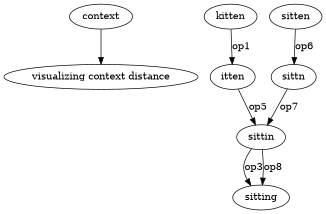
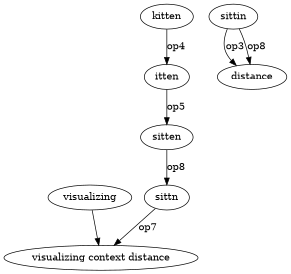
(101, 17) -> (90, 198)
(241, 47) -> (176, 47)
(304, 47) -> (176, 167)
(245, 104) -> (167, 104)
(279, 104) -> (137, 225)
(261, 198) -> (252, 77)
